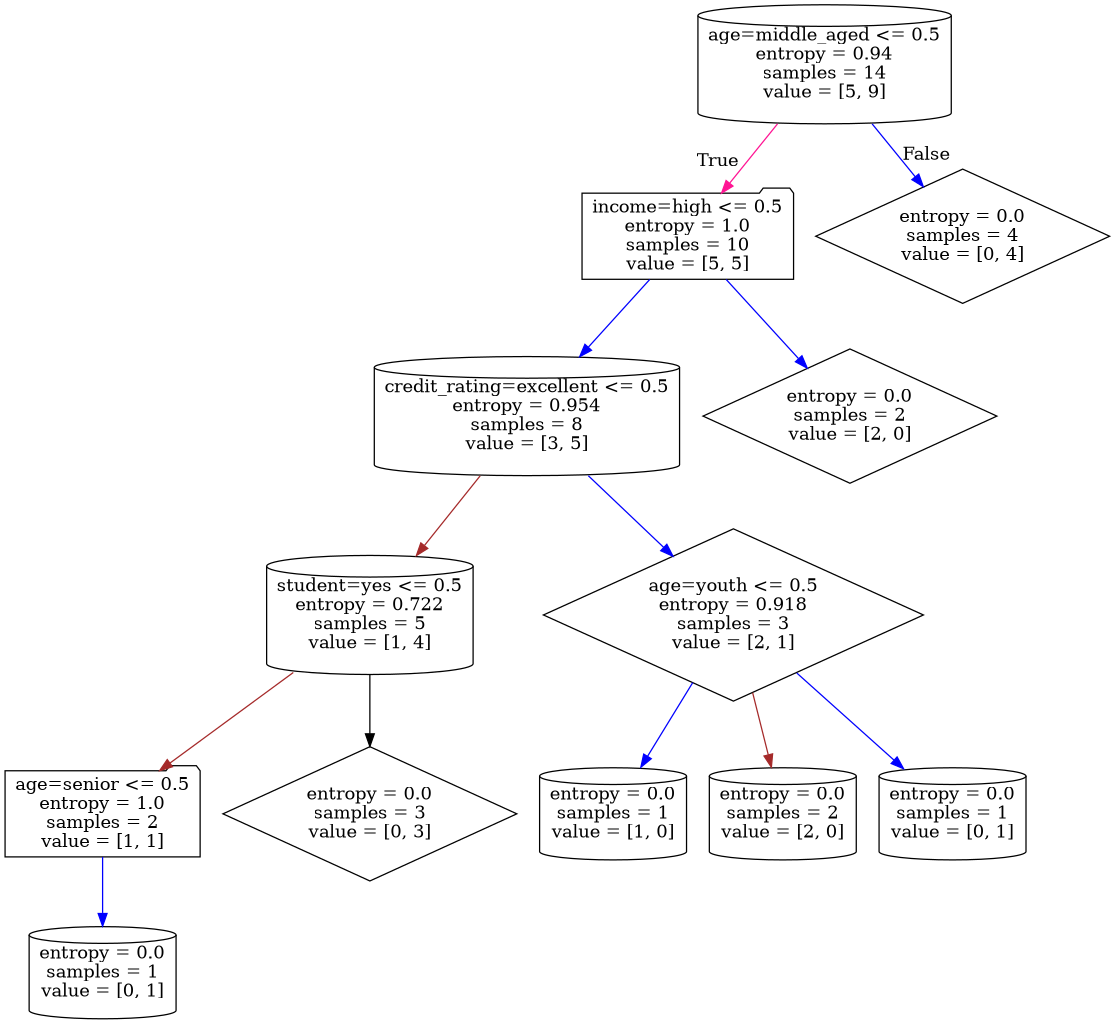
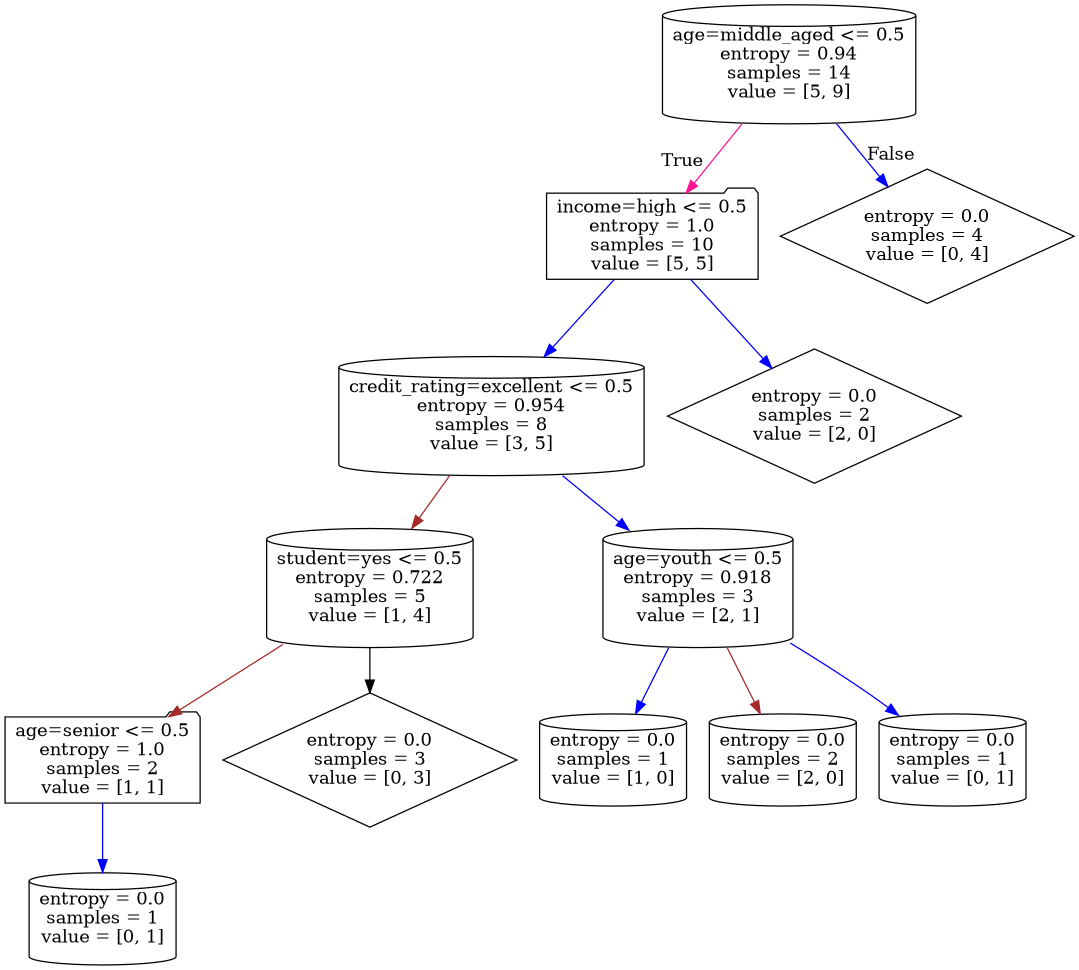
(733, 615) -> (698, 588)
